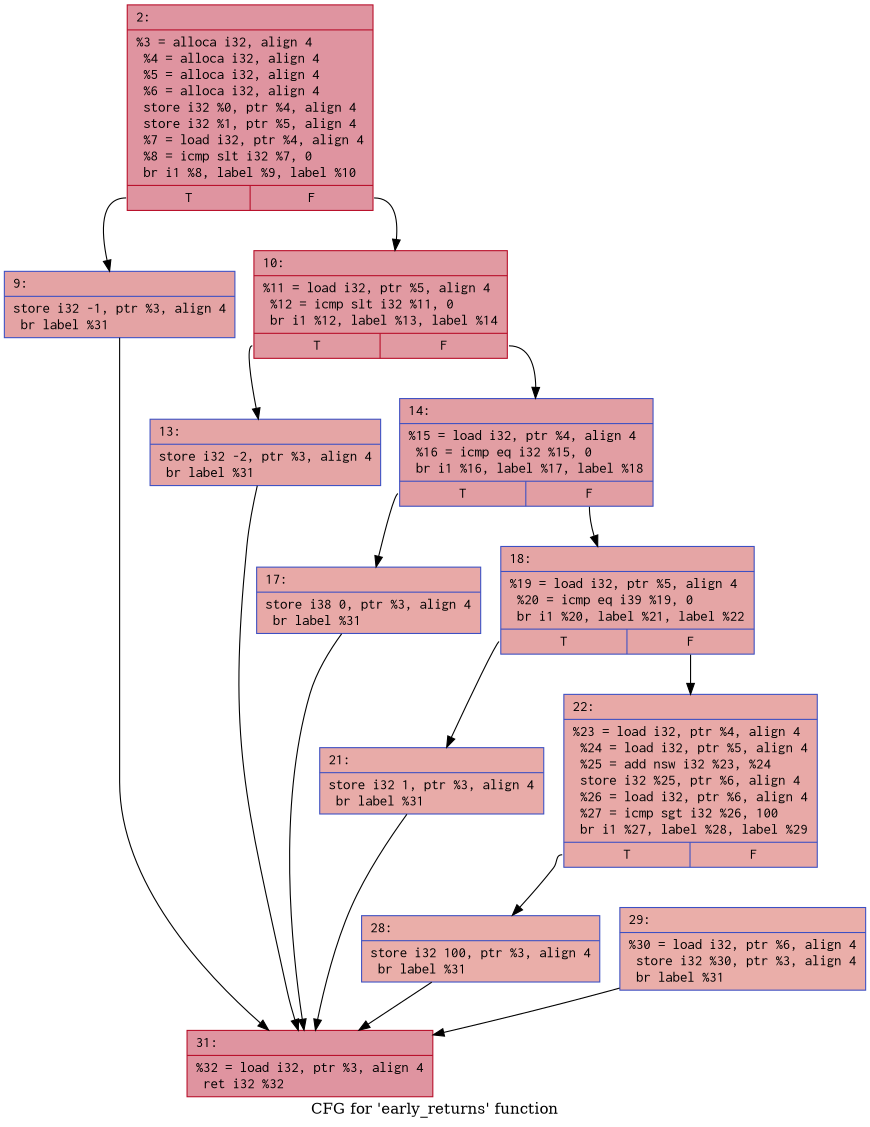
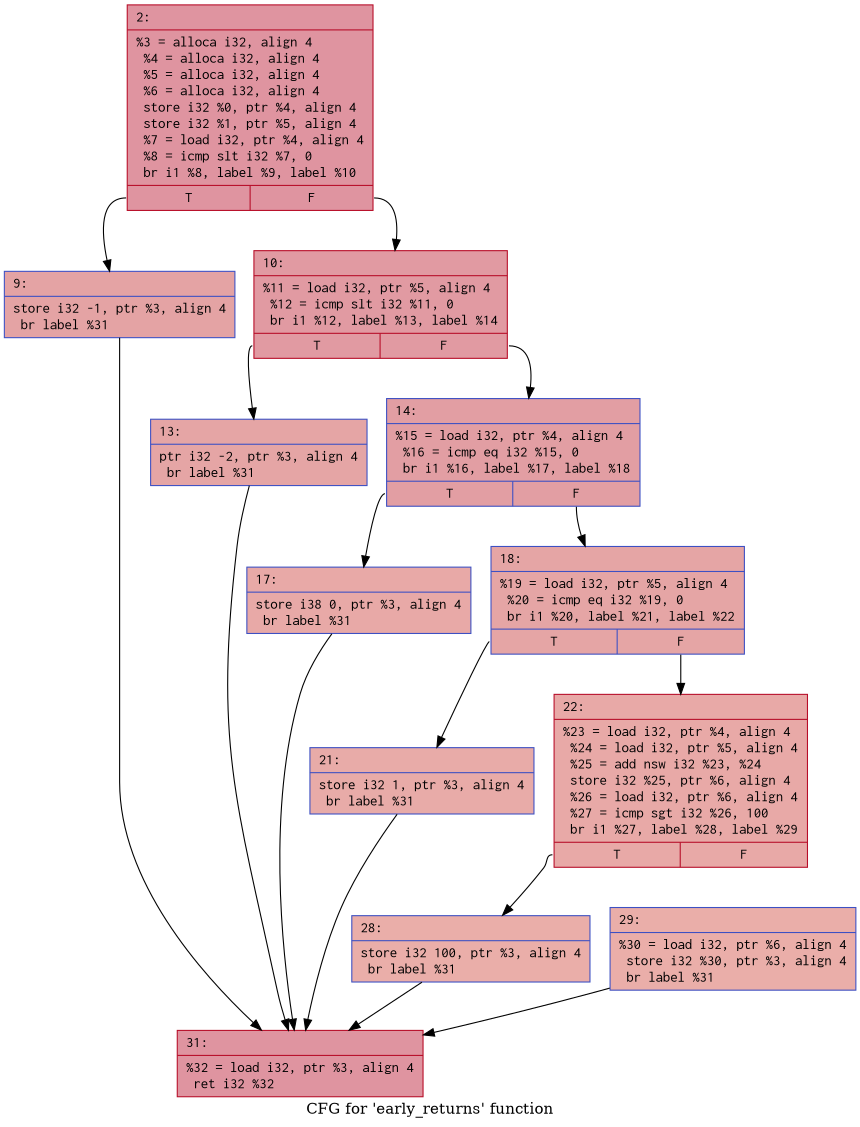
(265, 456) -> (259, 456)
(601, 600) -> (592, 600)
(691, 781) -> (681, 781)
